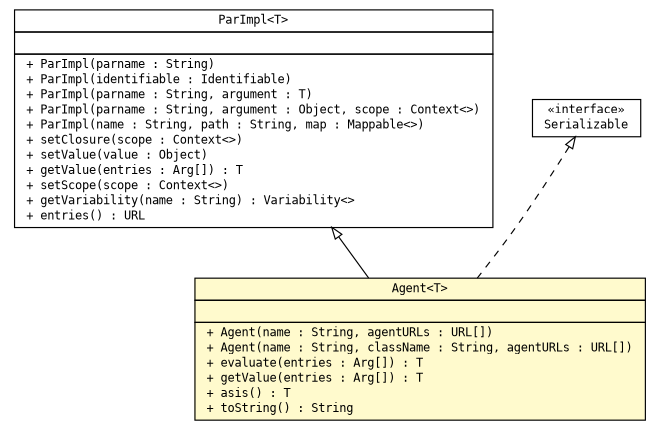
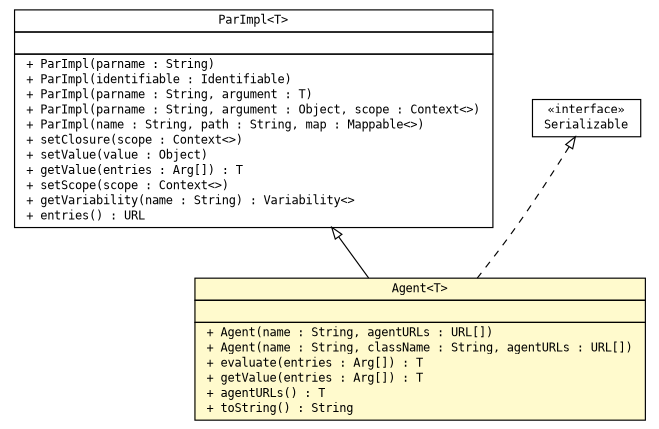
(249, 393) -> (267, 393)
